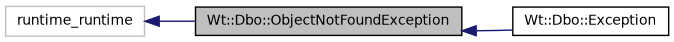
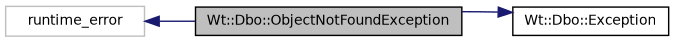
(75, 21) -> (75, 21)
(494, 31) -> (480, 12)
